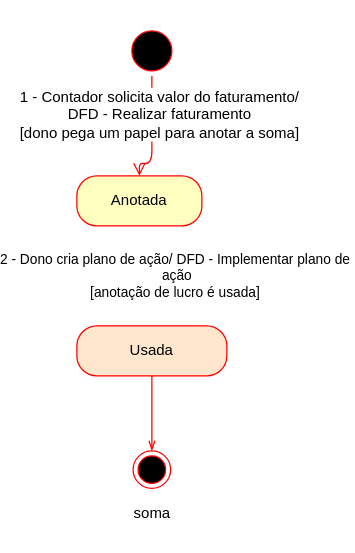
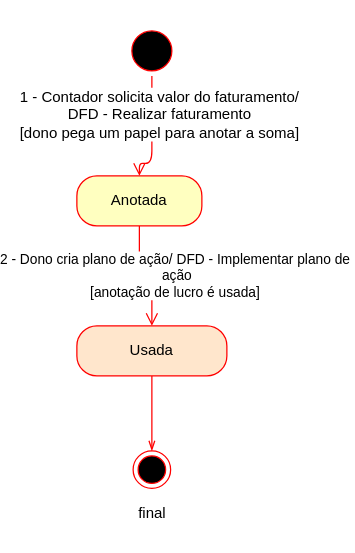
none -> (139, 239)
(153, 513) -> (153, 513)
